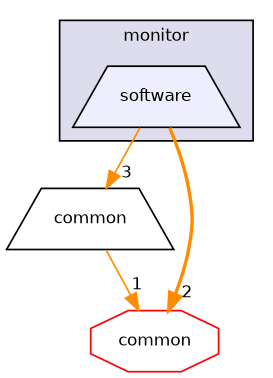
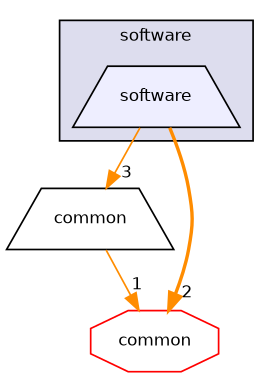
(156, 36) -> (156, 36)
